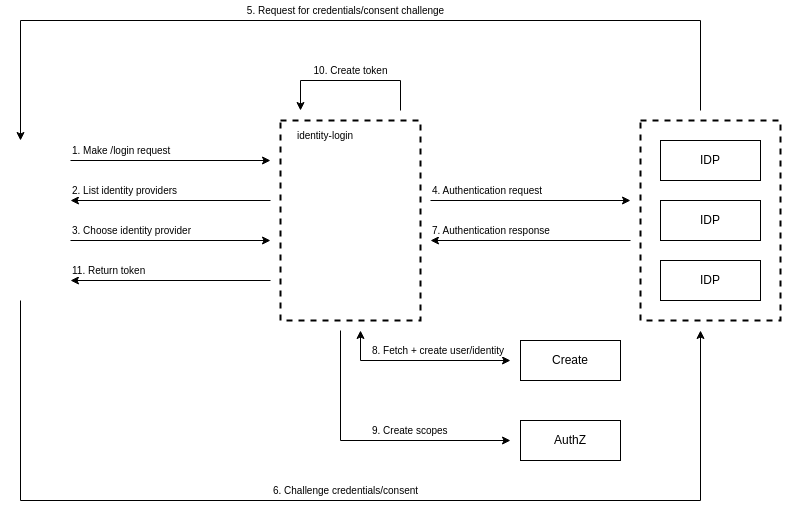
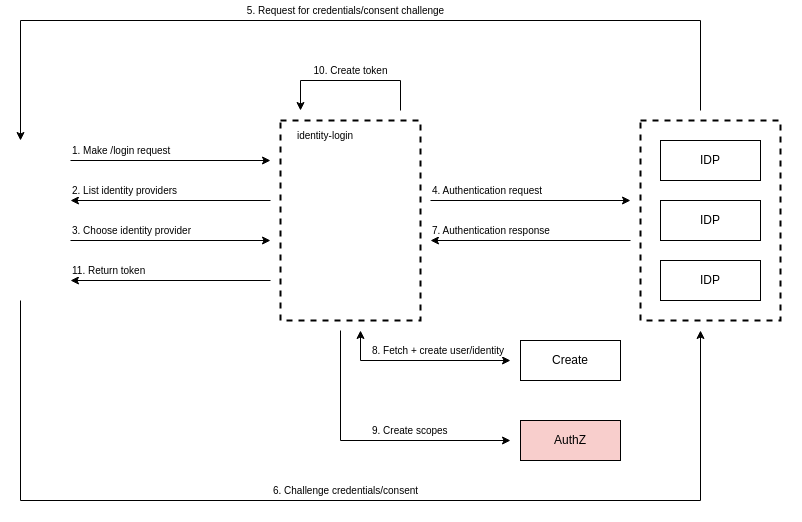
(571, 441) -> (571, 441)
